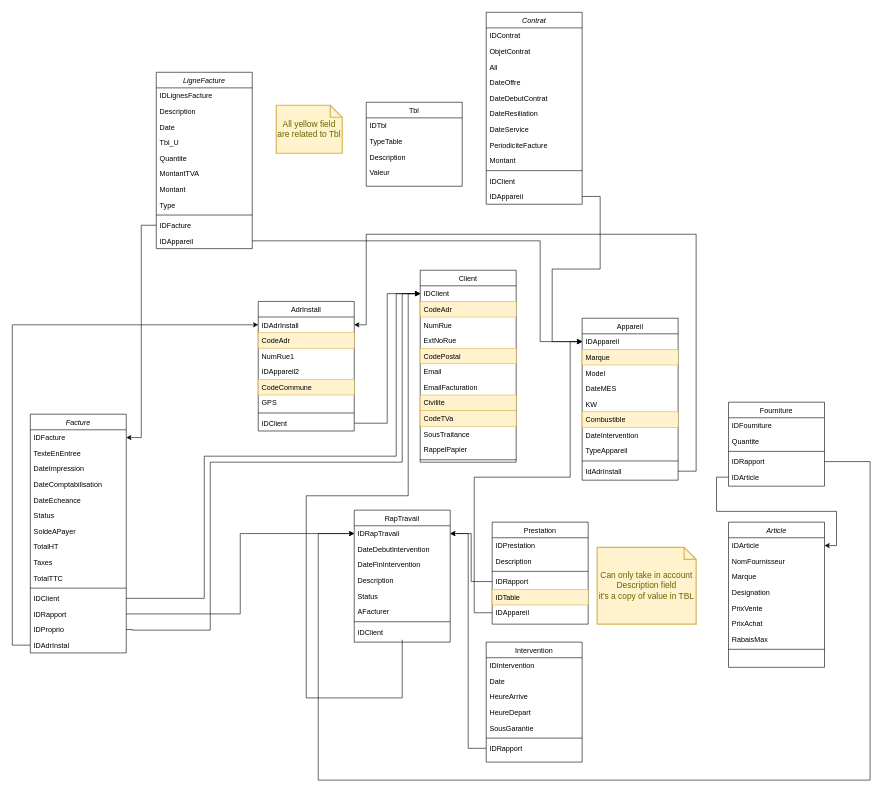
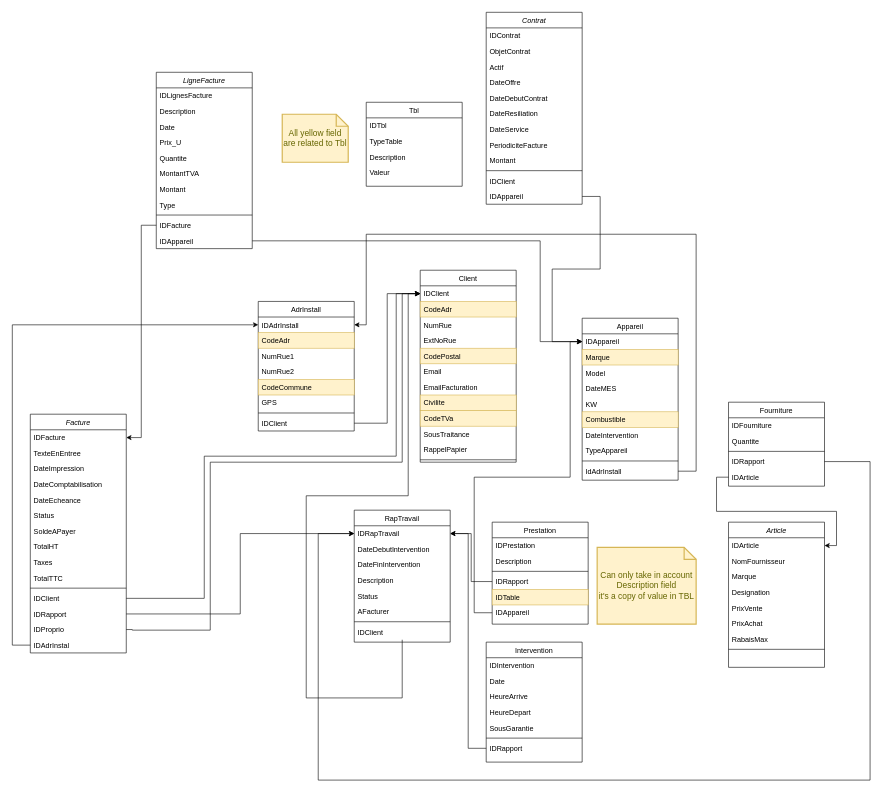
(494, 67) -> (499, 67)
(309, 129) -> (315, 138)
(169, 143) -> (171, 143)
(282, 372) -> (276, 372)
